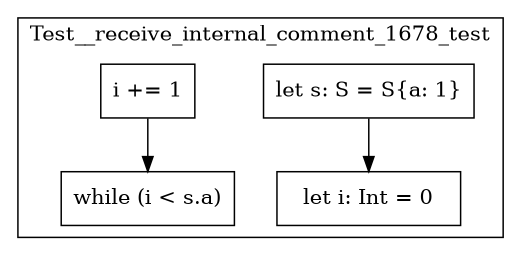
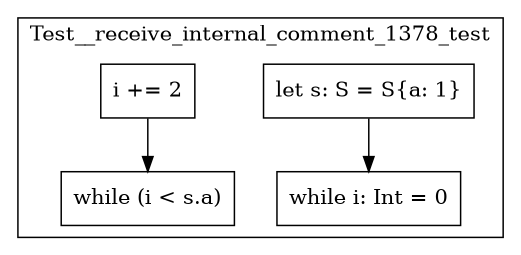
(261, 35) -> (261, 35)
(148, 91) -> (148, 91)
(369, 199) -> (369, 199)
